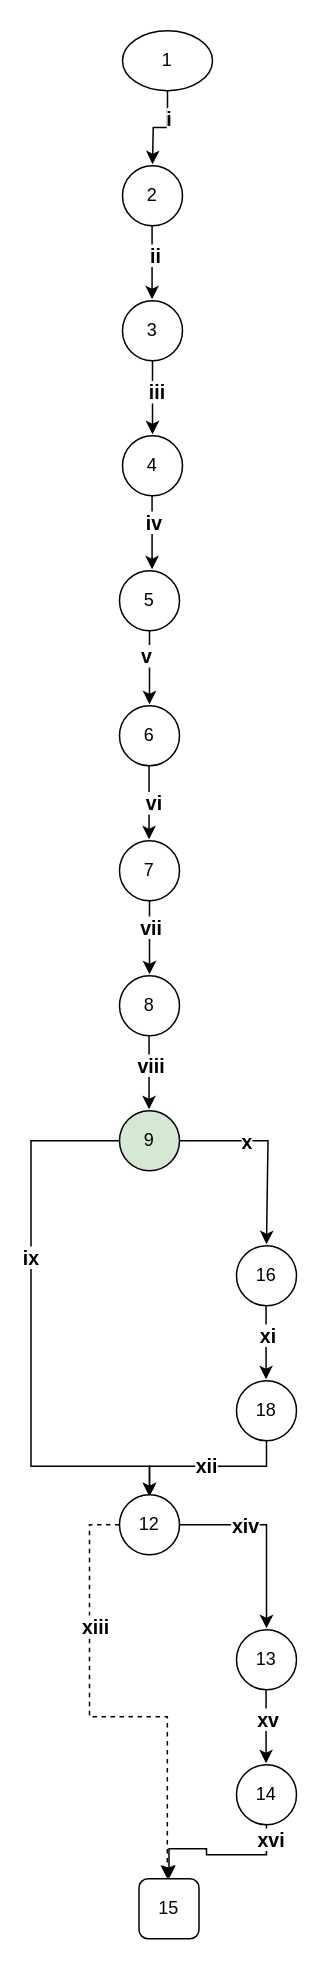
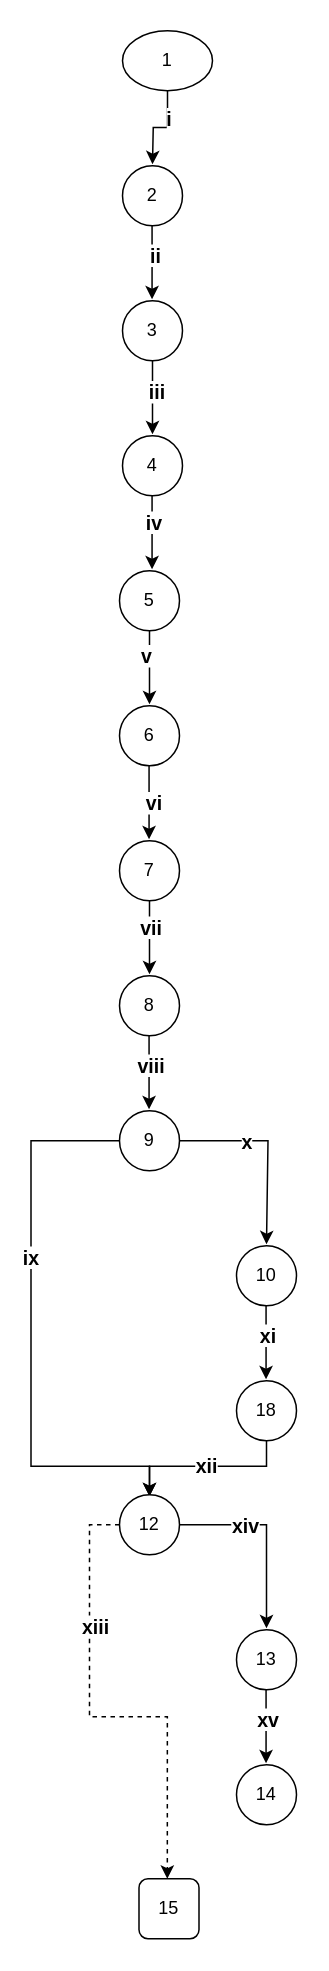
(149, 1141) -> (149, 1141)
(266, 1276) -> (266, 1276)
(230, 1855) -> none
